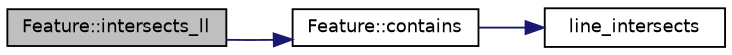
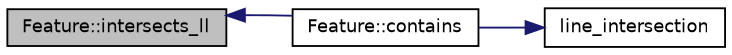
(635, 28) -> (635, 28)
(250, 40) -> (269, 15)
